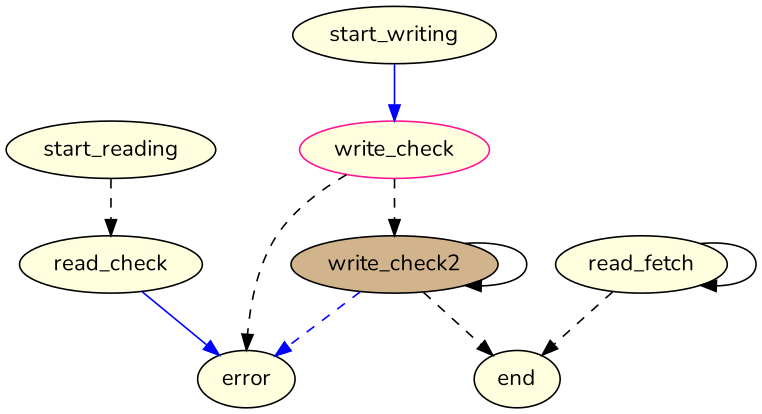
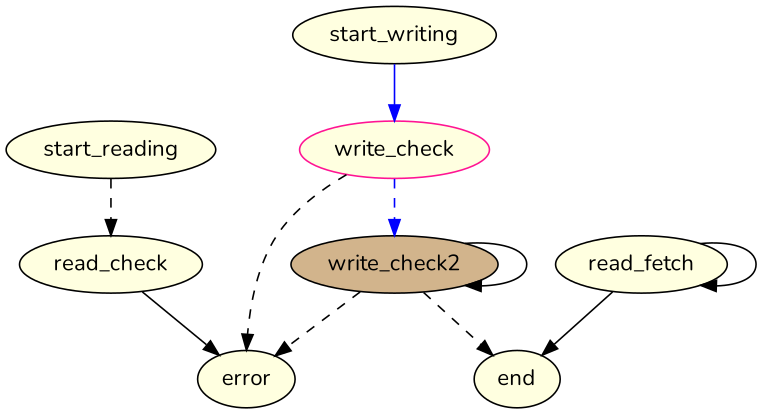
(395, 199) -> (395, 199)
(174, 318) -> (174, 318)
(583, 318) -> (583, 318)
(324, 319) -> (324, 319)
